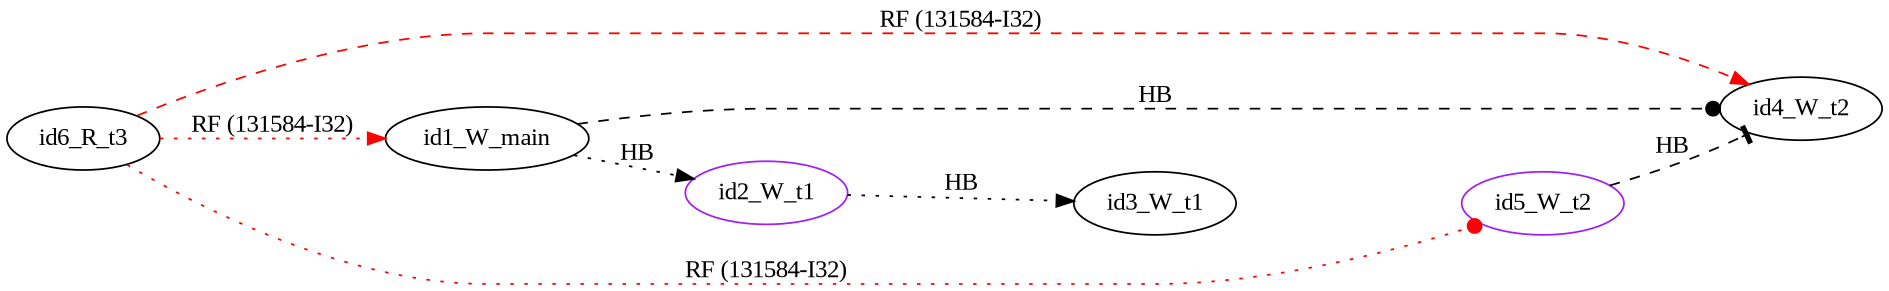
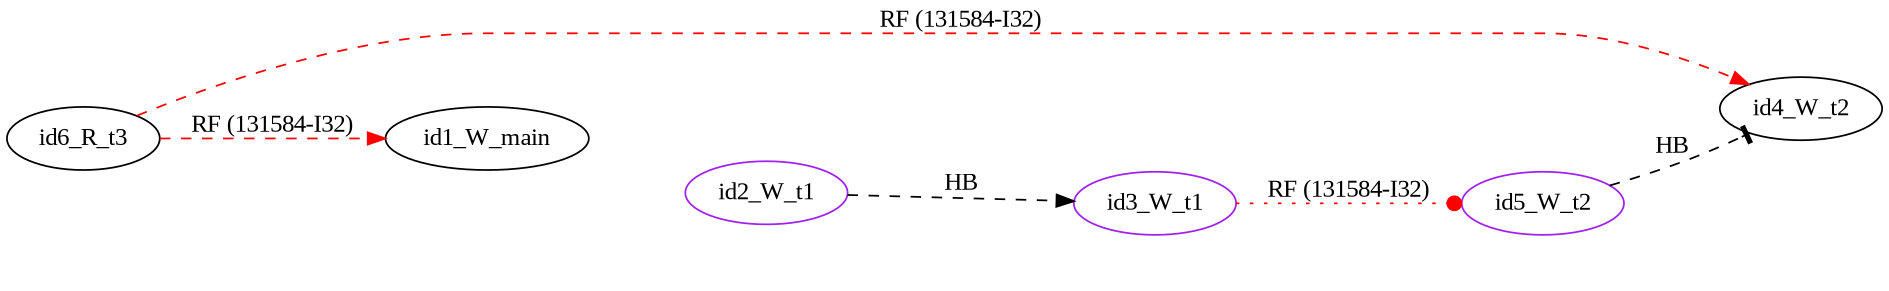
(1141, 109) -> none
(264, 138) -> (264, 138)
(625, 165) -> none
(952, 198) -> (952, 198)
(1155, 203) -> (1155, 203)
(789, 284) -> (1341, 203)
